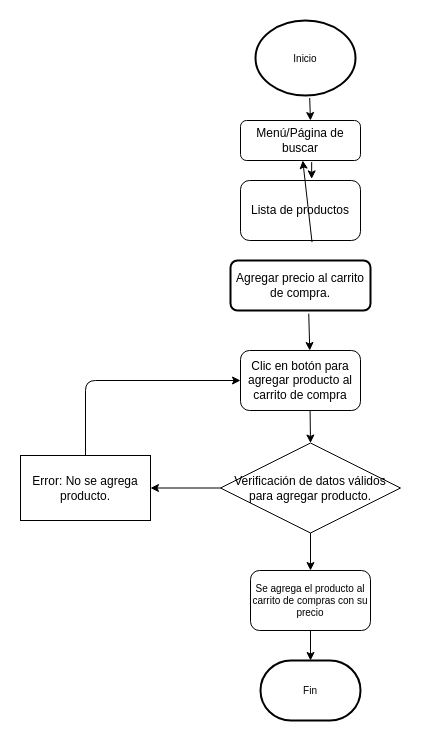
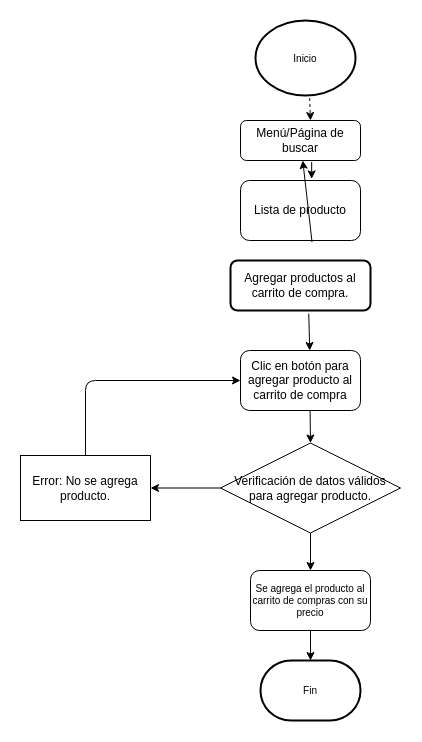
(310, 106) -> (310, 106)
(301, 211) -> (301, 211)
(301, 286) -> (301, 286)
